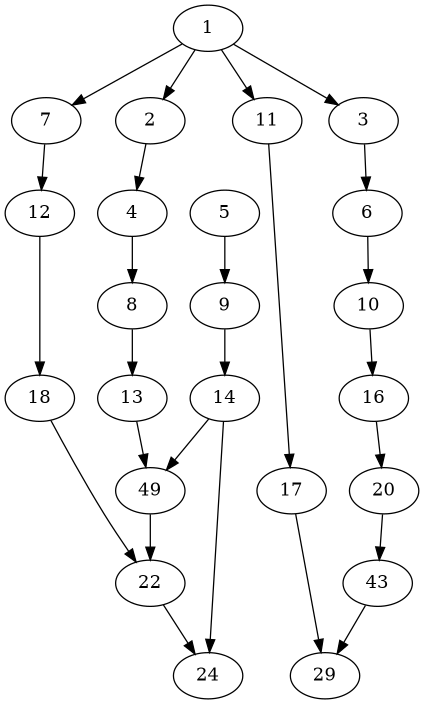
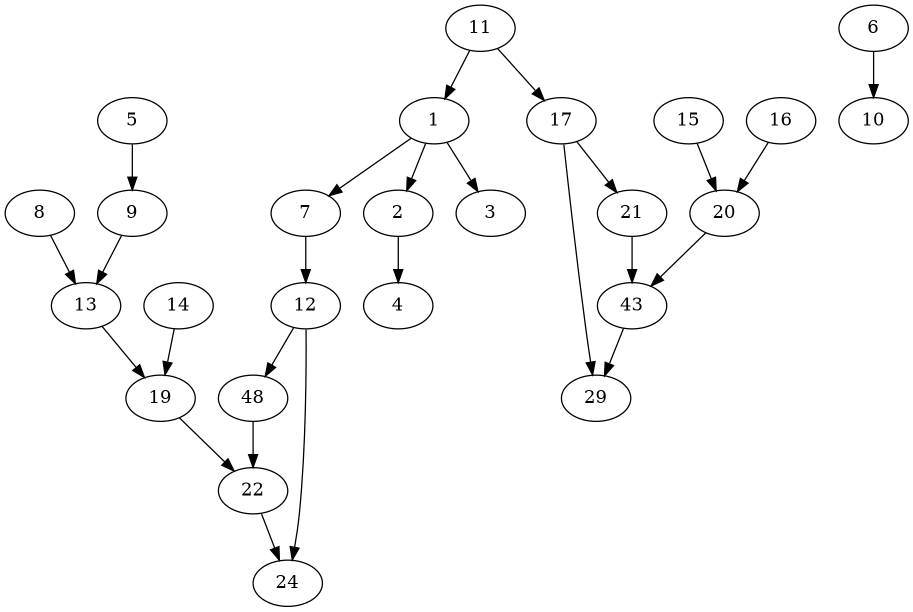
(234, 69) -> (460, 69)
none -> (689, 121)
(365, 161) -> none
none -> (632, 213)
(132, 253) -> none
(225, 346) -> (112, 254)
(371, 346) -> none
(40, 398) -> (253, 398)
(150, 491) -> (161, 398)
(217, 530) -> (304, 439)
